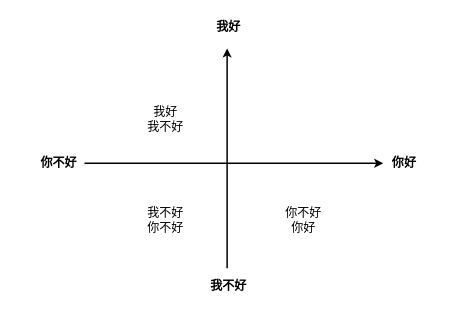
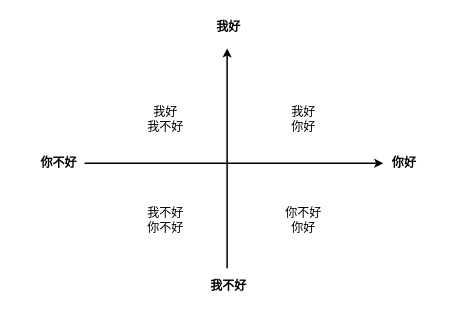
none -> (303, 119)
